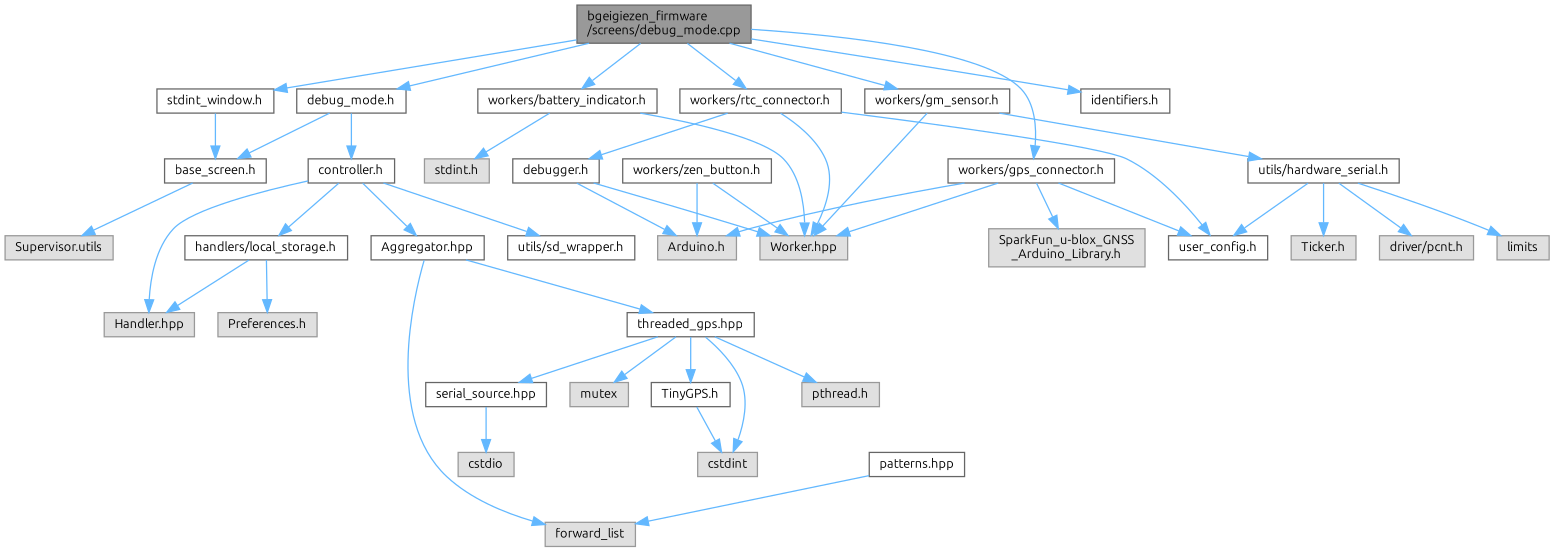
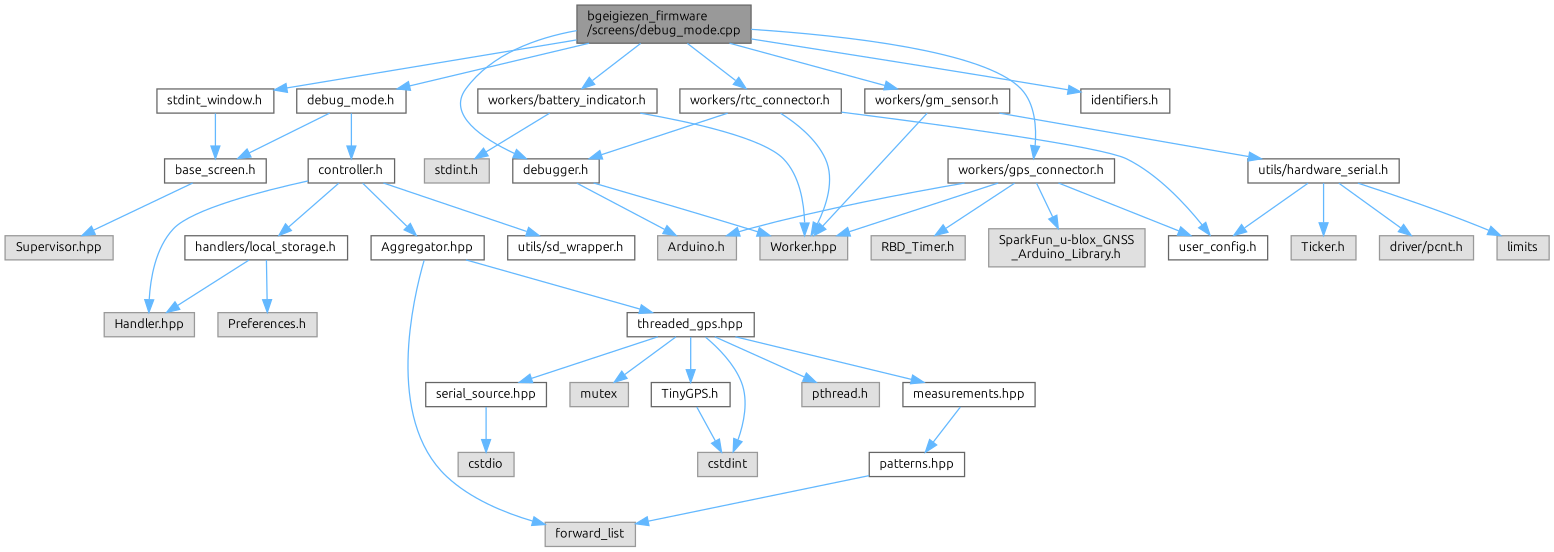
none -> (474, 79)
(697, 171) -> none
(59, 248) -> (59, 248)
none -> (918, 248)
none -> (969, 395)
